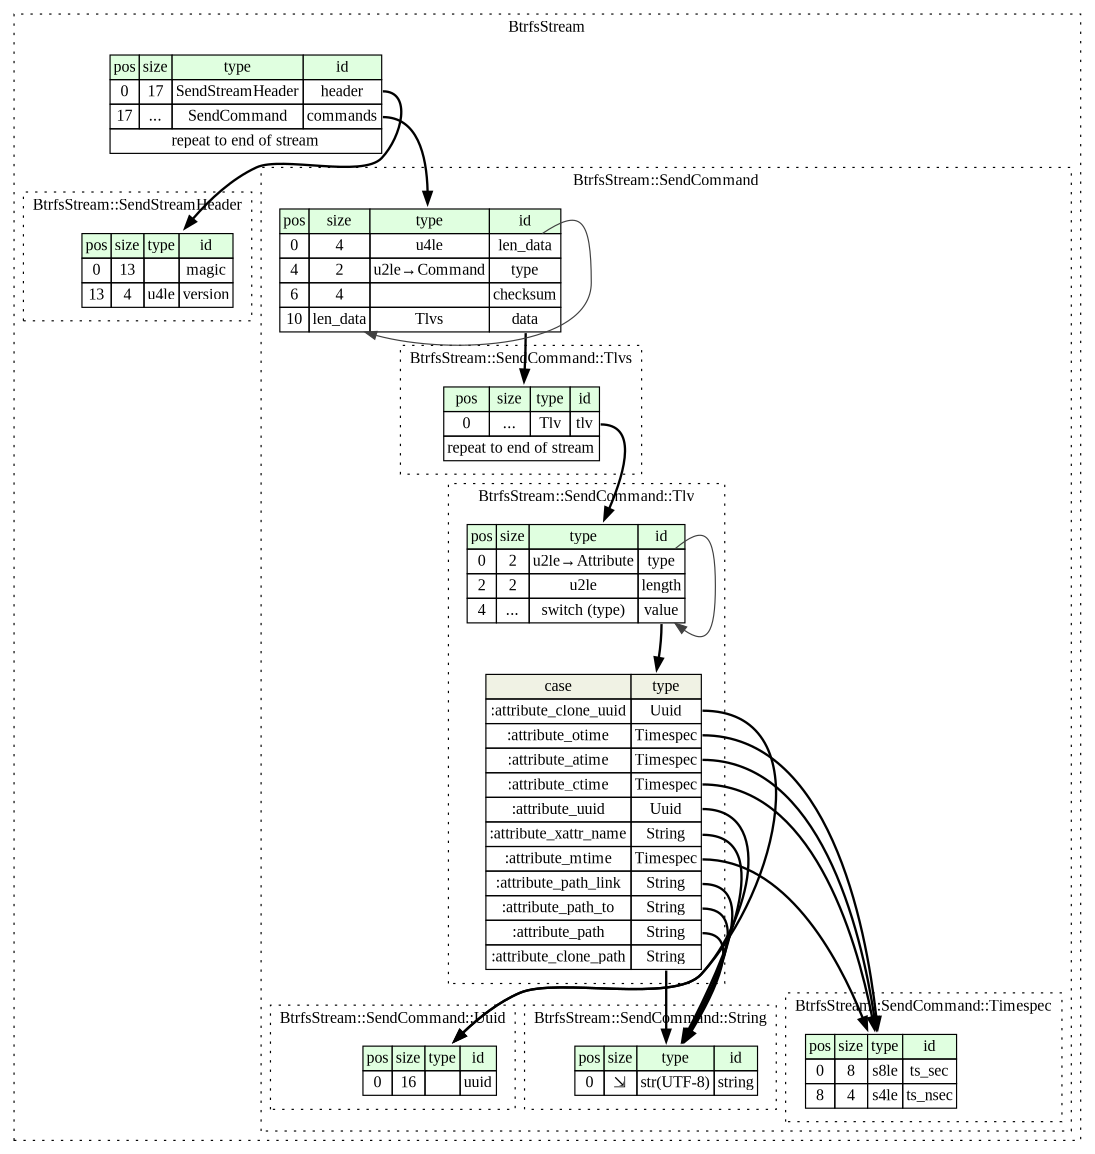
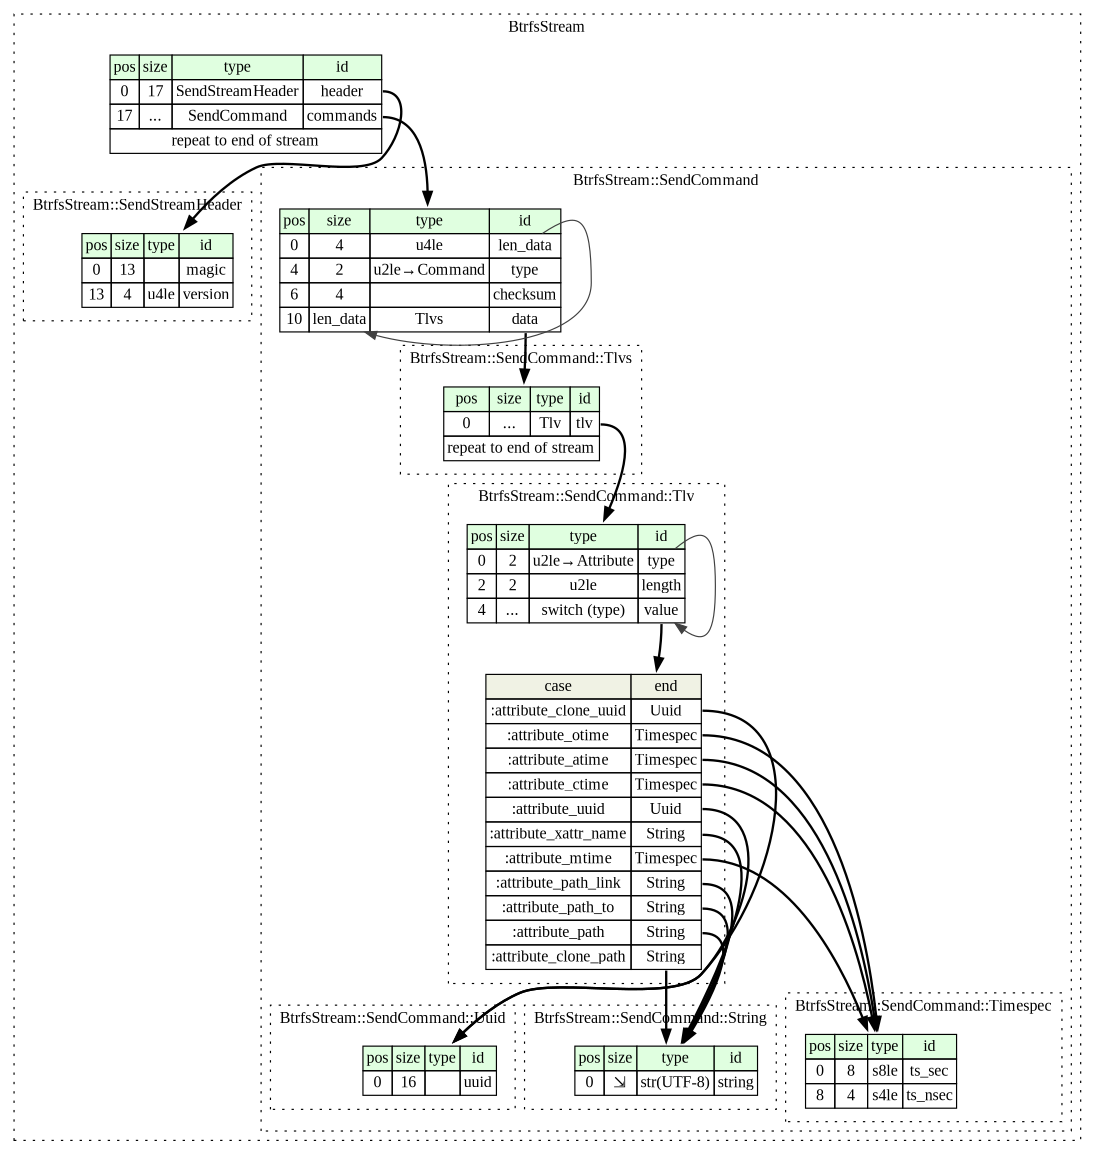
(666, 686) -> (666, 686)
